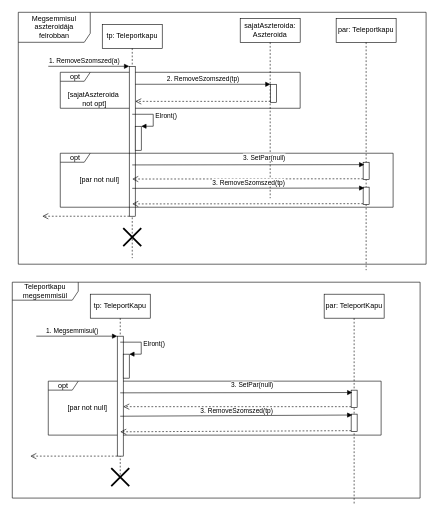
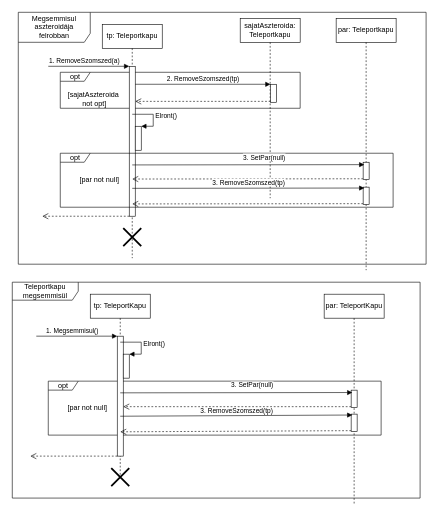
(270, 30) -> (270, 30)
